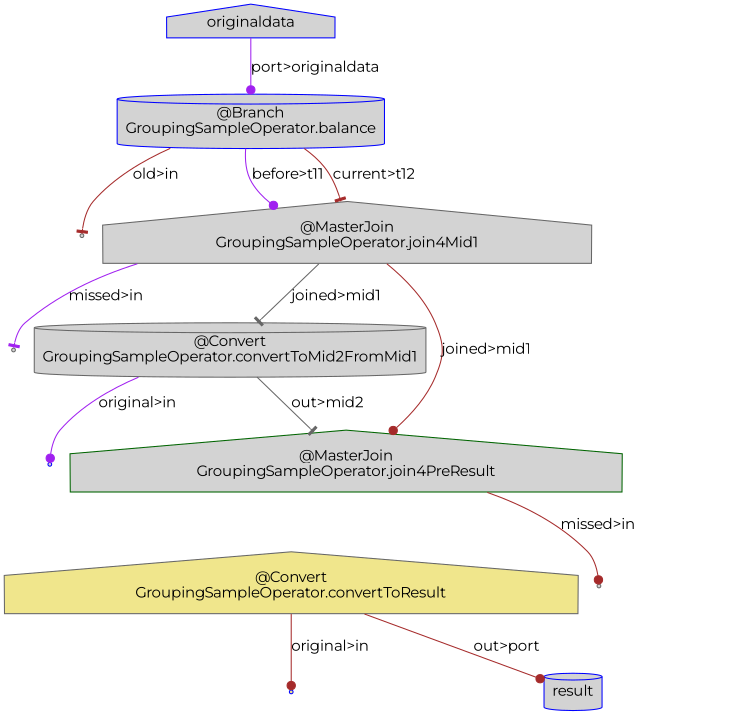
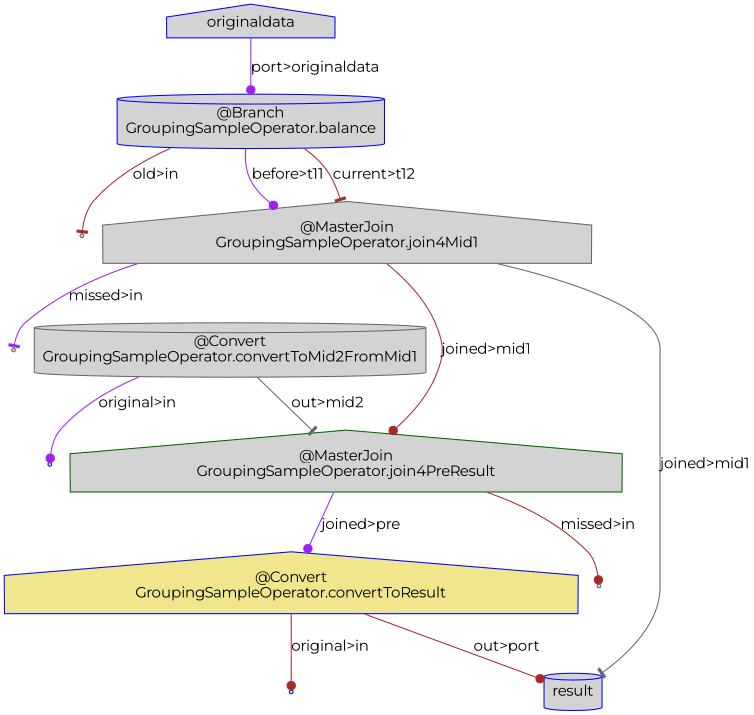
(290, 291) -> (660, 424)
none -> (322, 519)
(291, 586) -> (291, 586)
